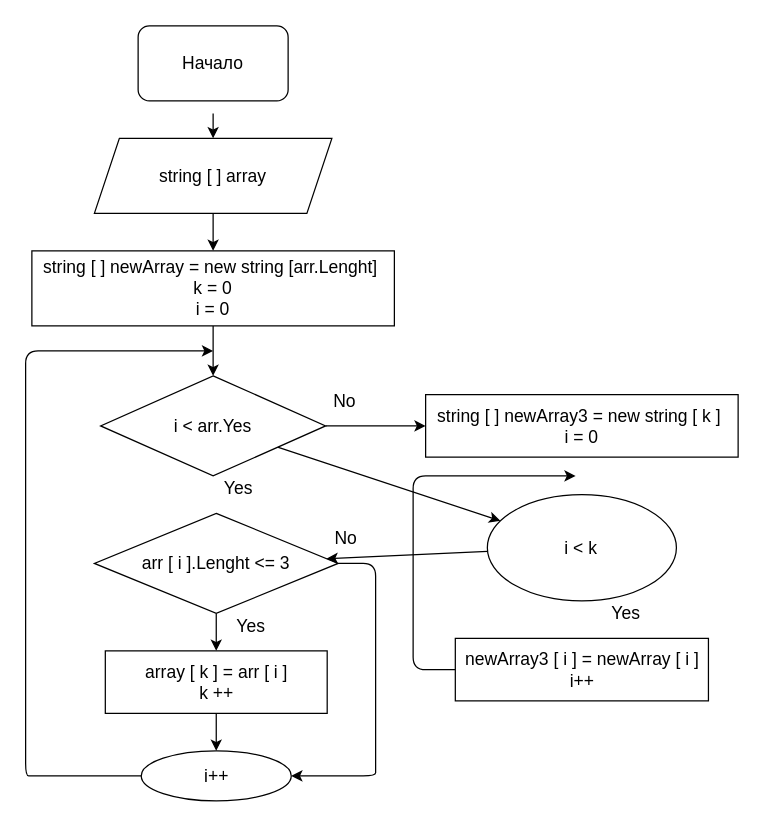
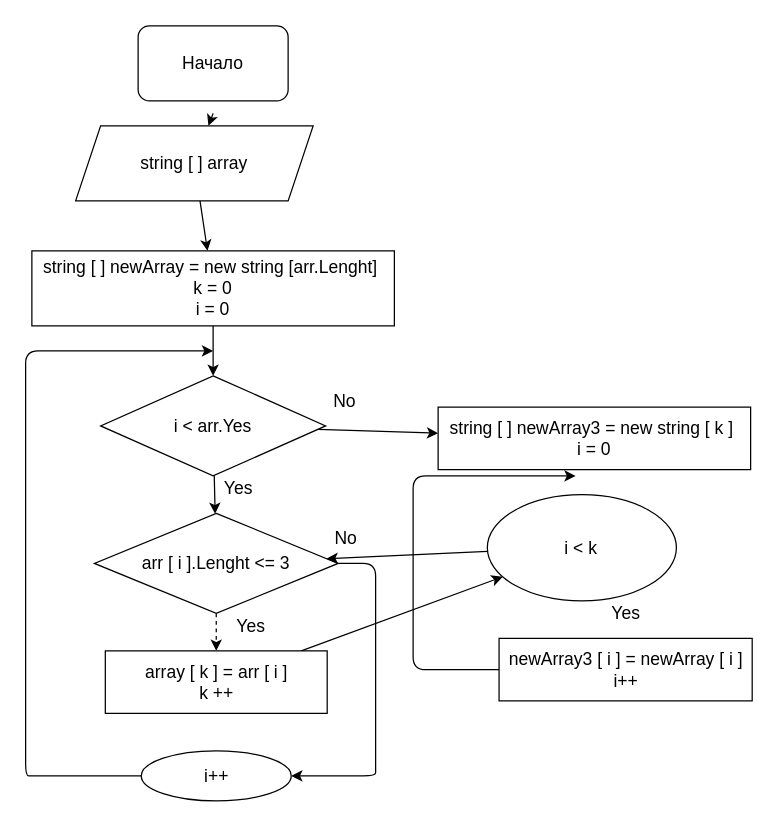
(213, 176) -> (194, 163)
(582, 426) -> (594, 438)
(385, 483) -> (215, 490)
(216, 628) -> (216, 628)
(582, 669) -> (626, 669)
(216, 727) -> (398, 615)
